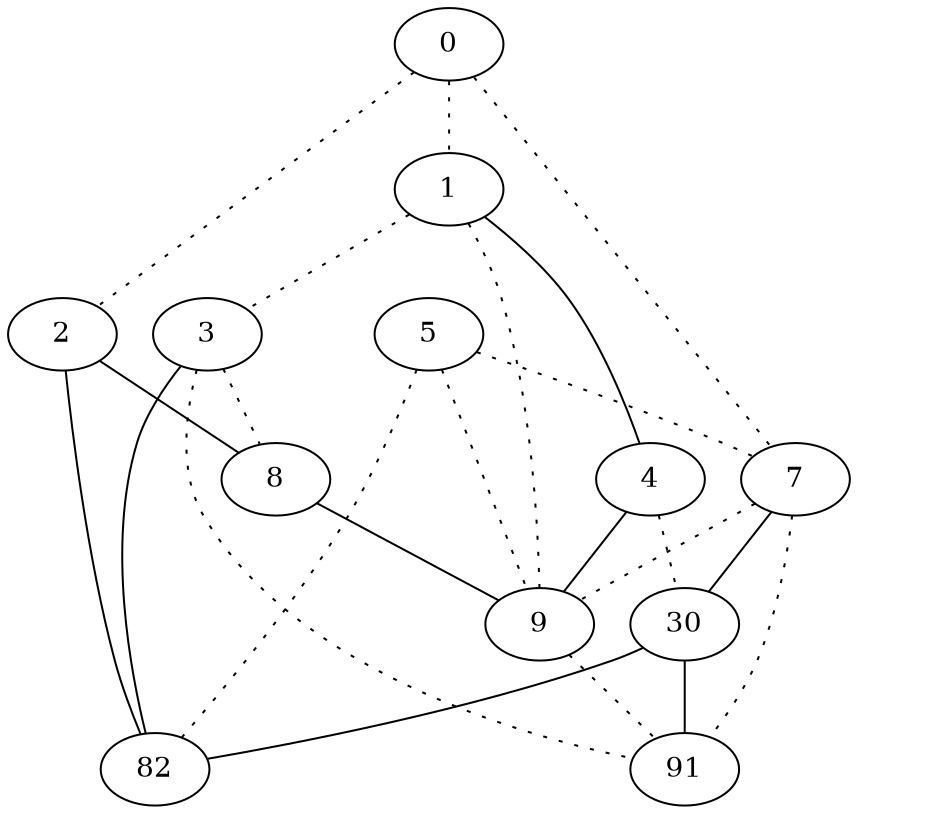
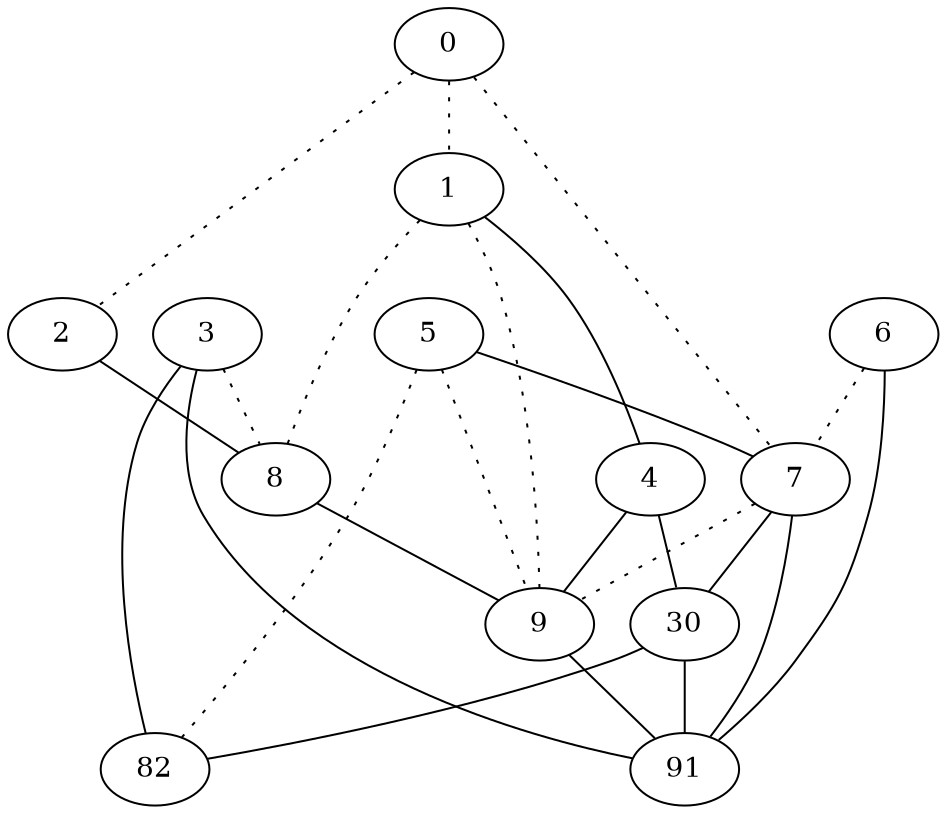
(328, 262) -> (341, 324)
none -> (884, 334)
(609, 399) -> (609, 399)
(664, 539) -> (664, 539)
(92, 555) -> none
(768, 632) -> (768, 632)
(329, 640) -> (329, 640)
(612, 697) -> (612, 697)
